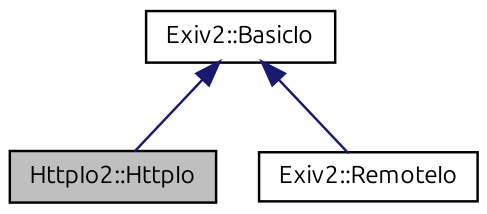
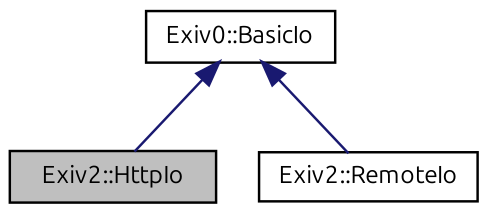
(241, 37) -> (241, 37)
(113, 177) -> (113, 177)
